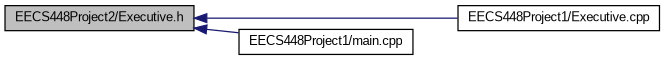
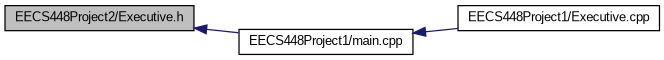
(332, 18) -> (442, 30)
